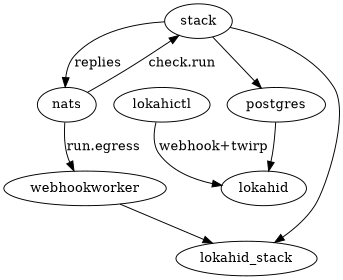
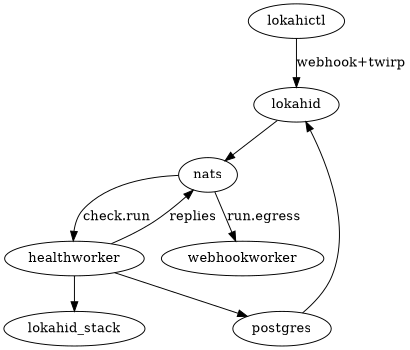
(198, 21) -> (74, 259)
none -> (255, 138)
(162, 222) -> none
